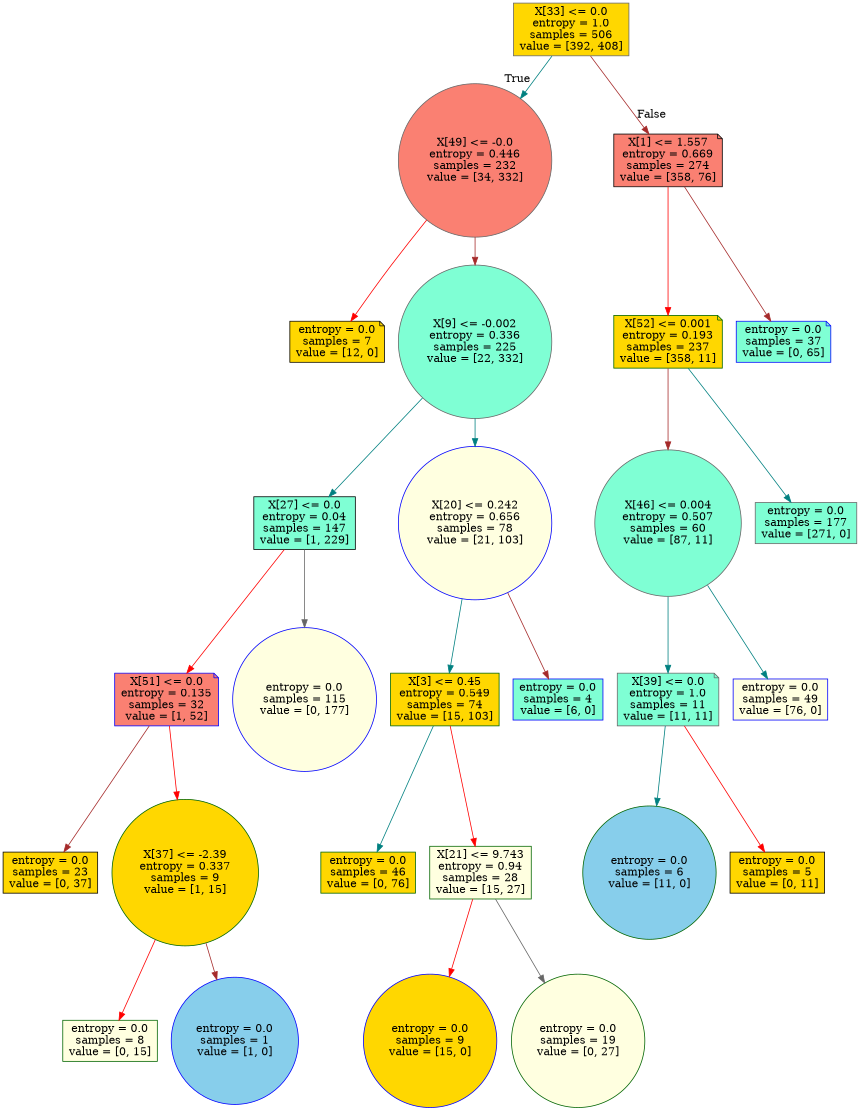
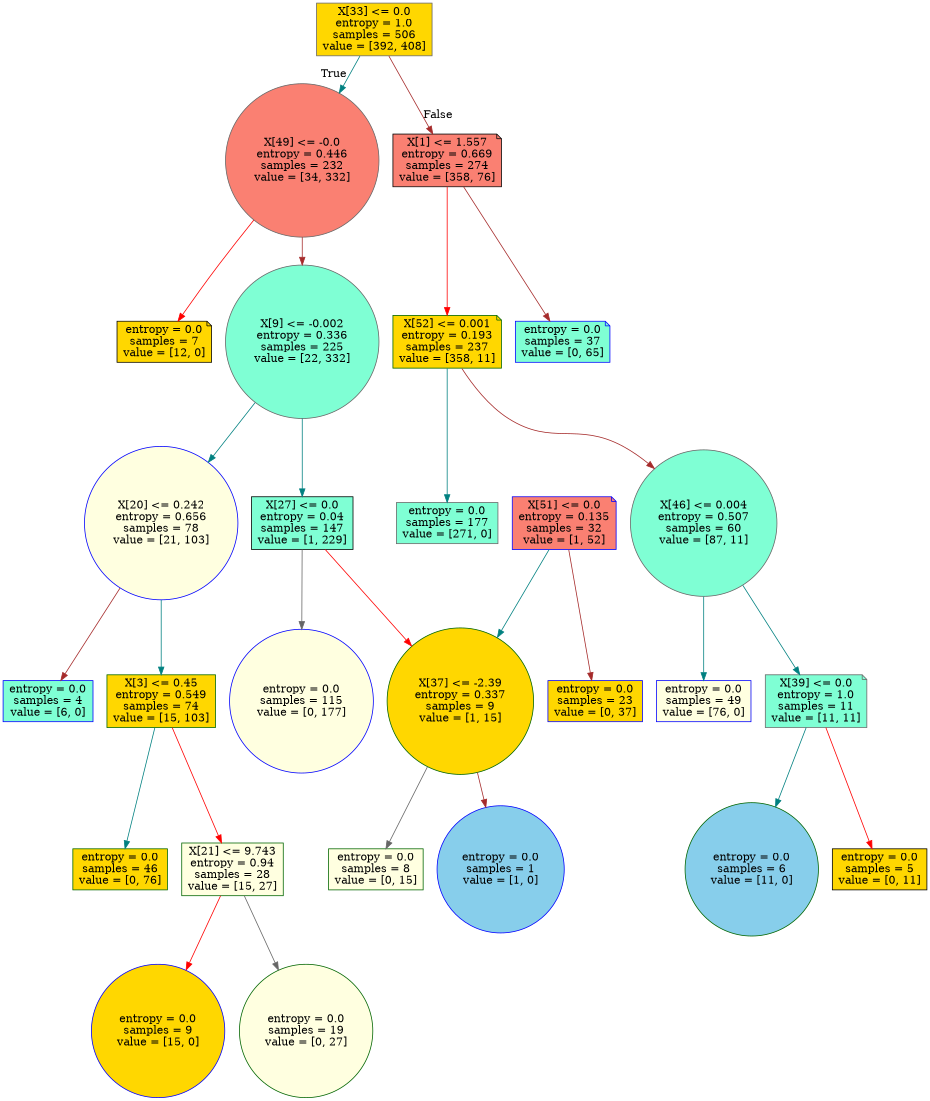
(238, 608) -> (366, 595)
(173, 759) -> (525, 590)
(50, 873) -> (595, 701)
(139, 976) -> (408, 804)
